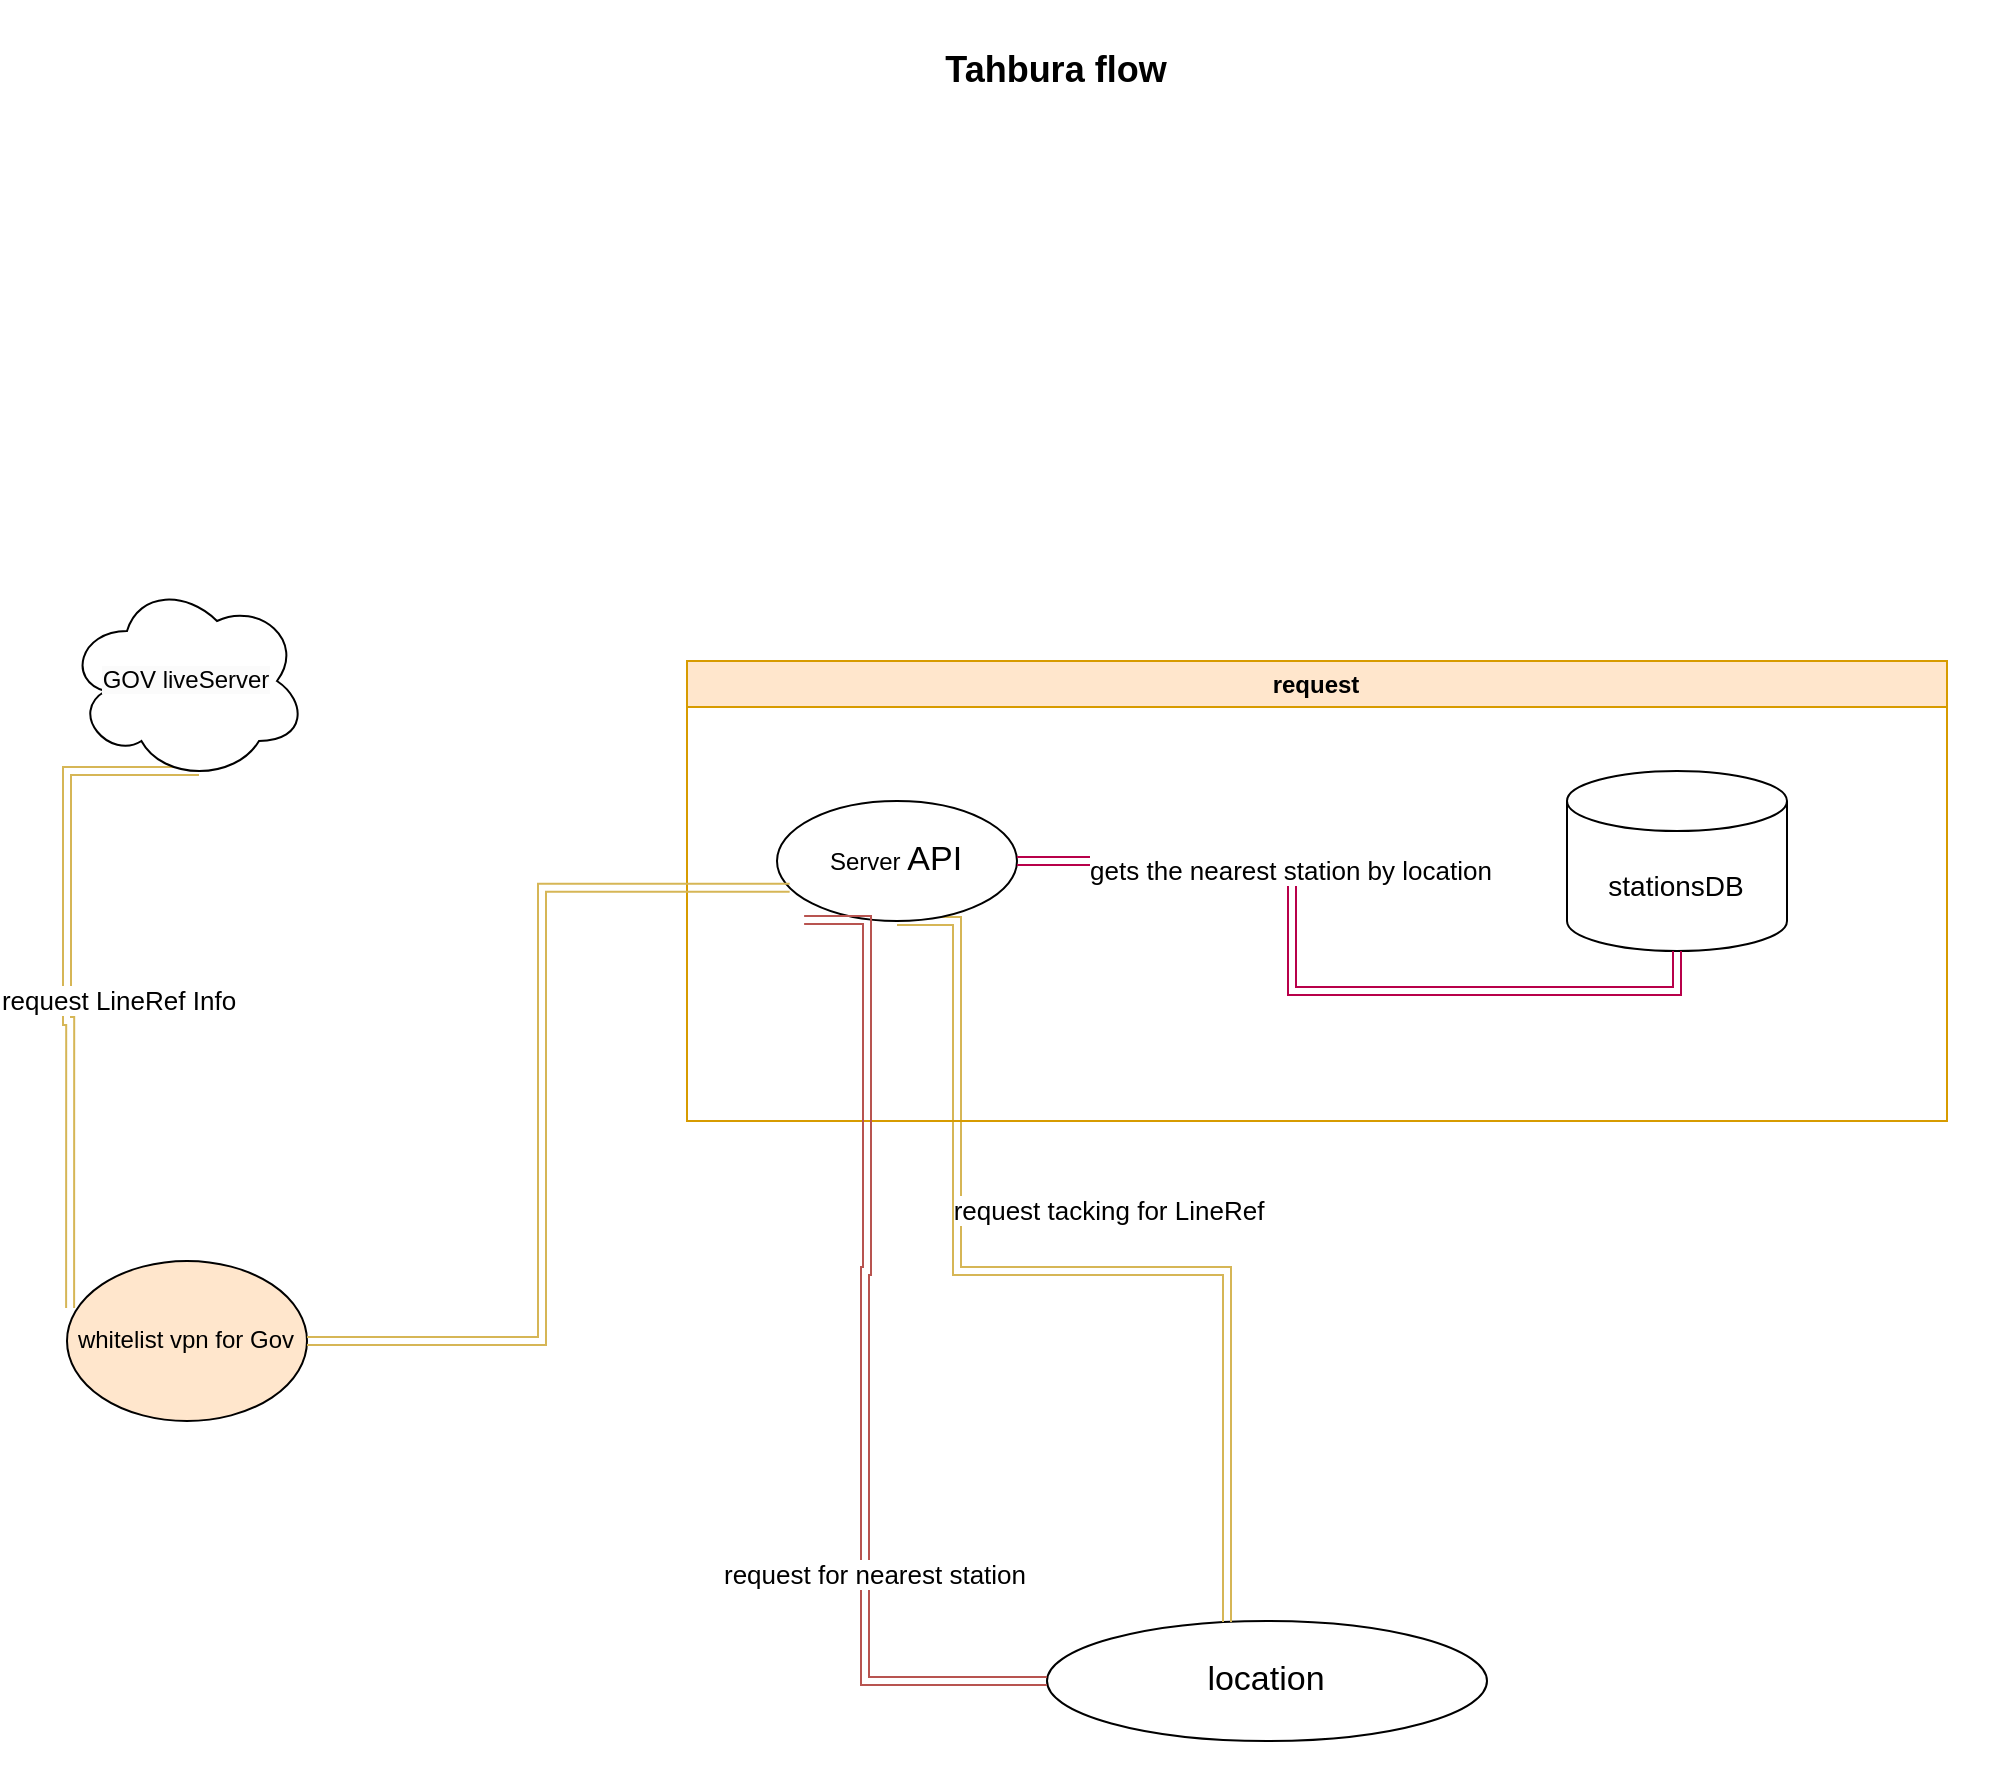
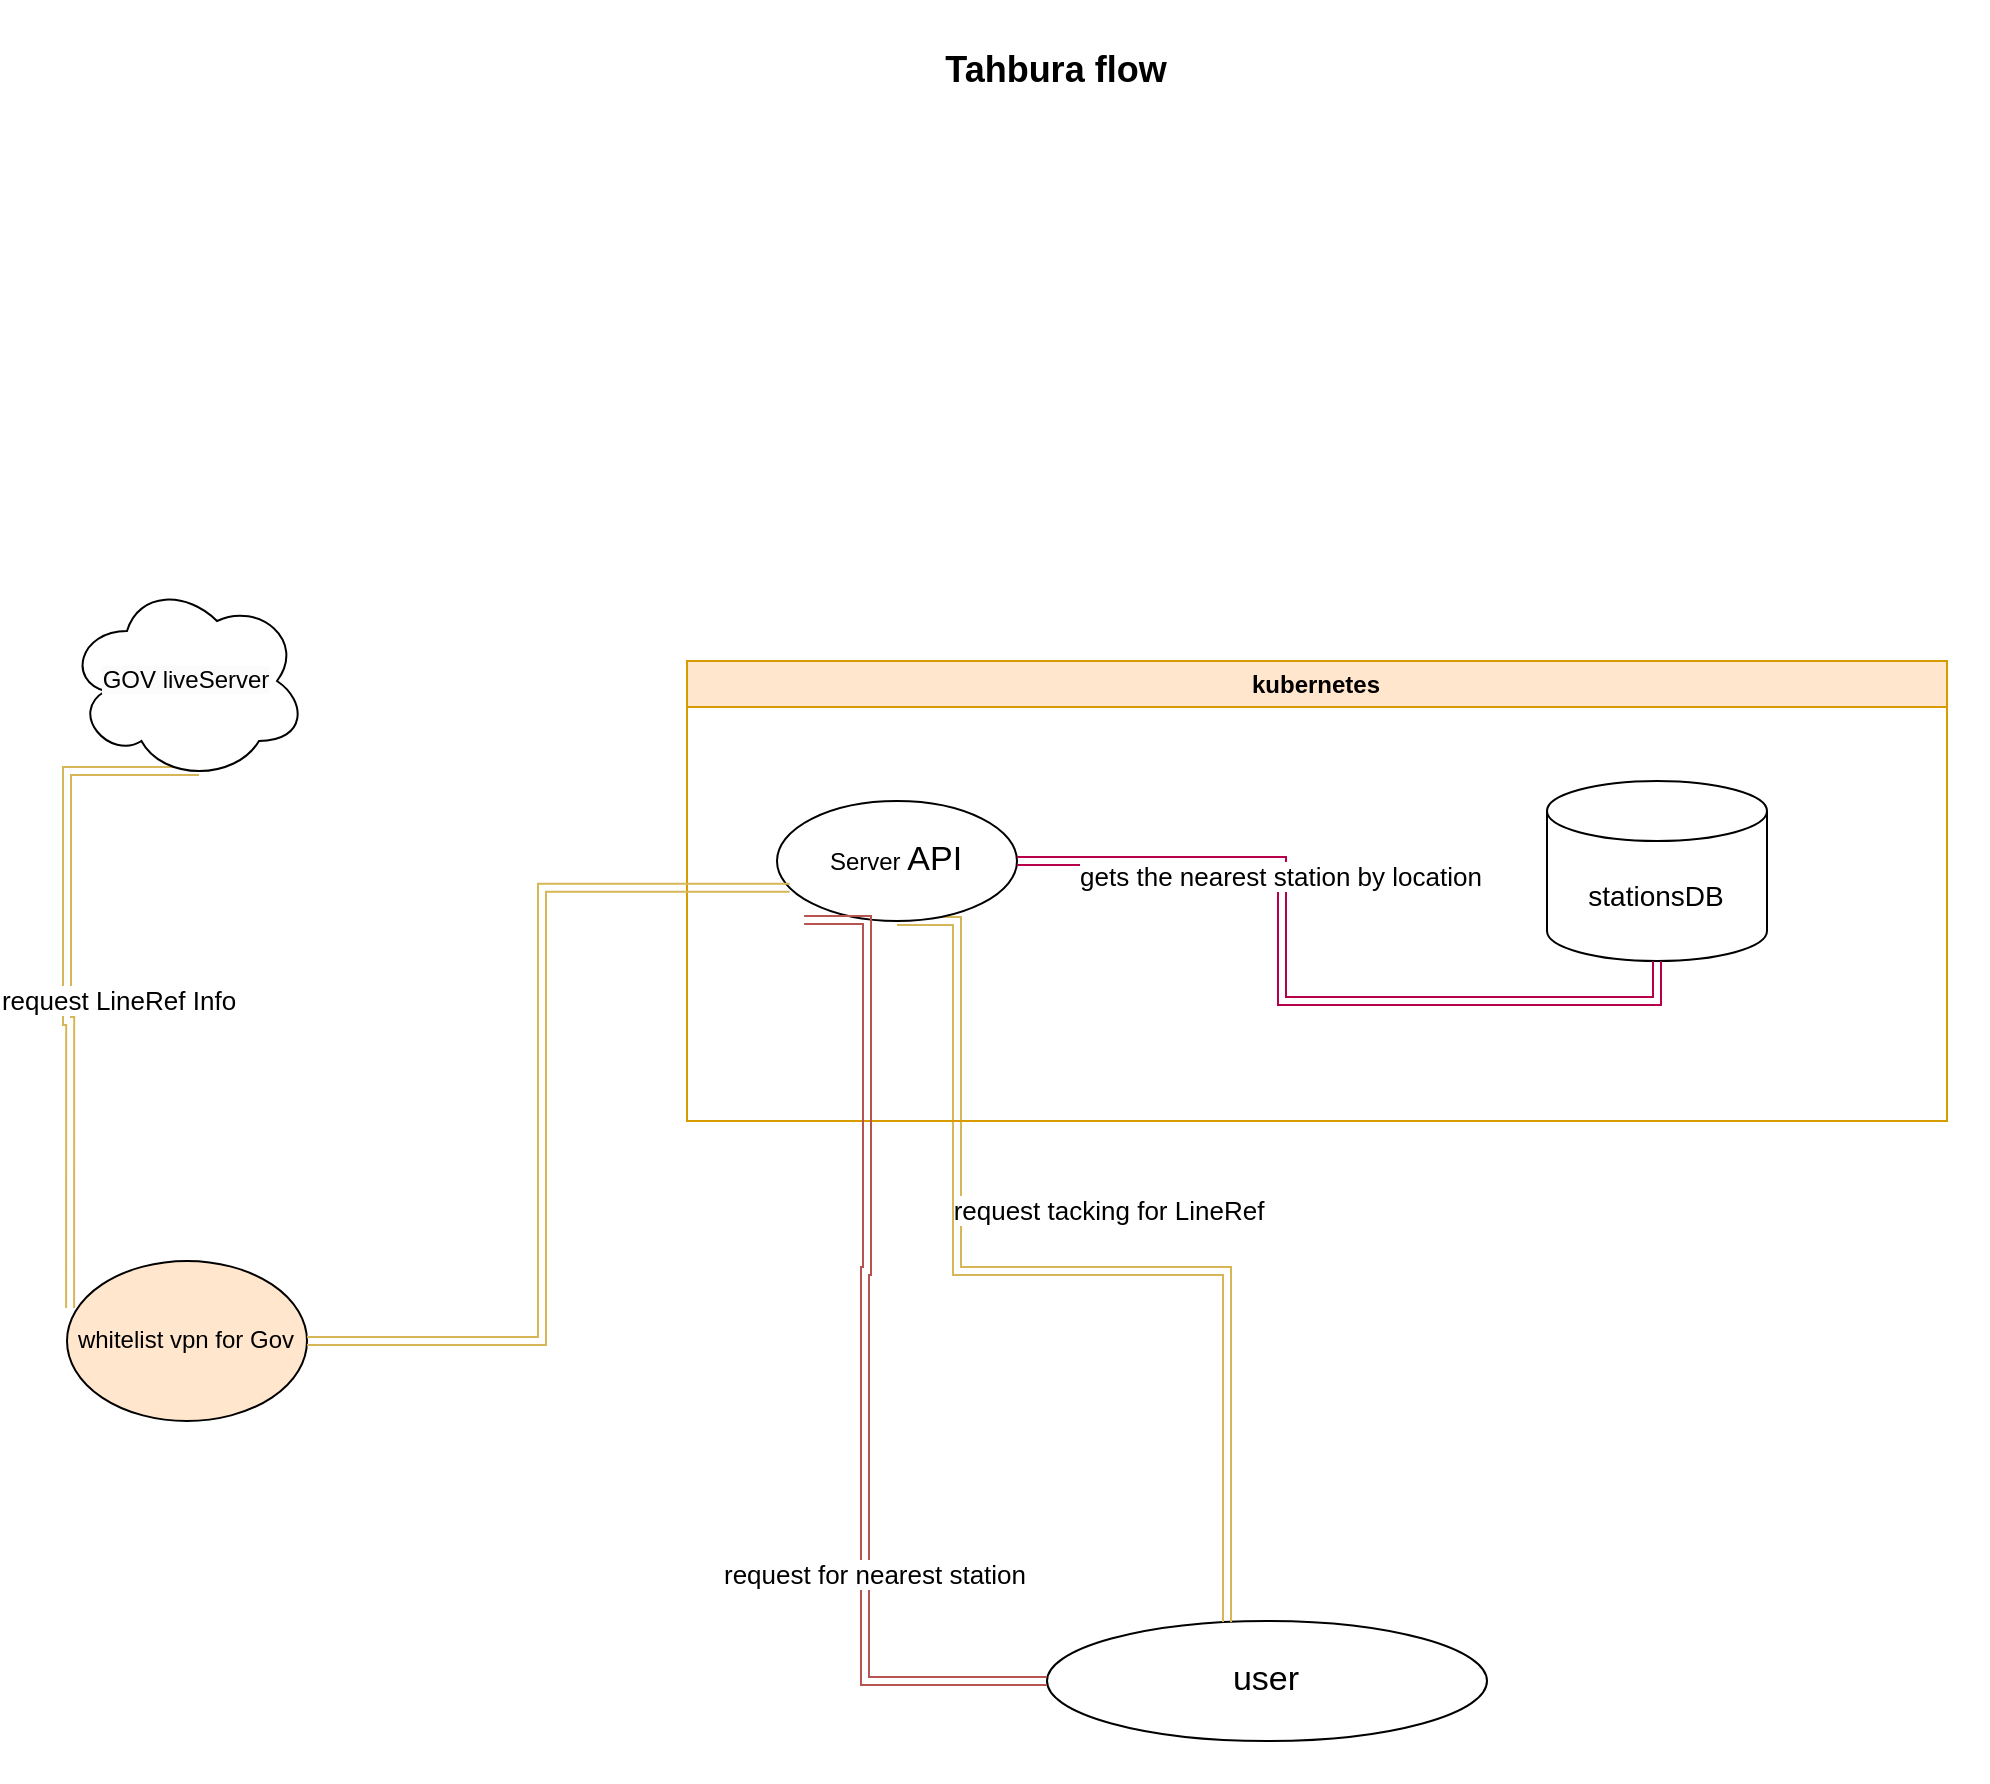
(1316, 685) -> (1316, 685)
(1677, 861) -> (1657, 871)
(1267, 1681) -> (1267, 1681)
